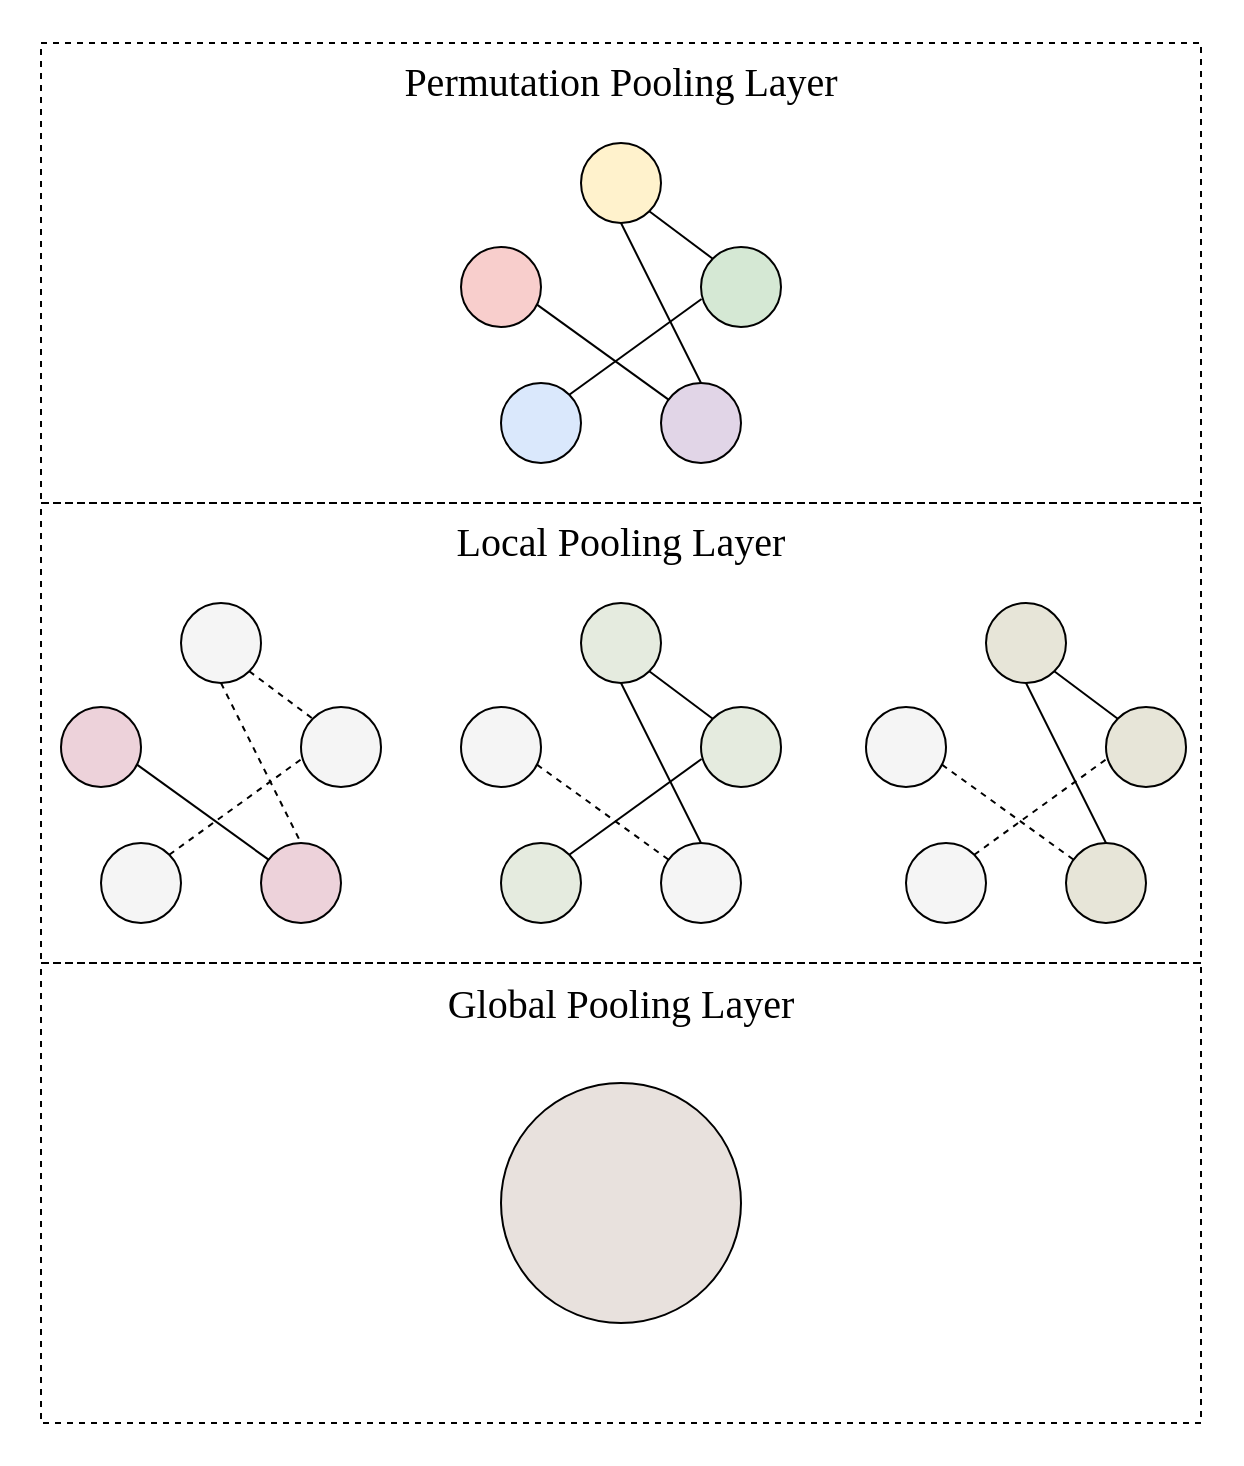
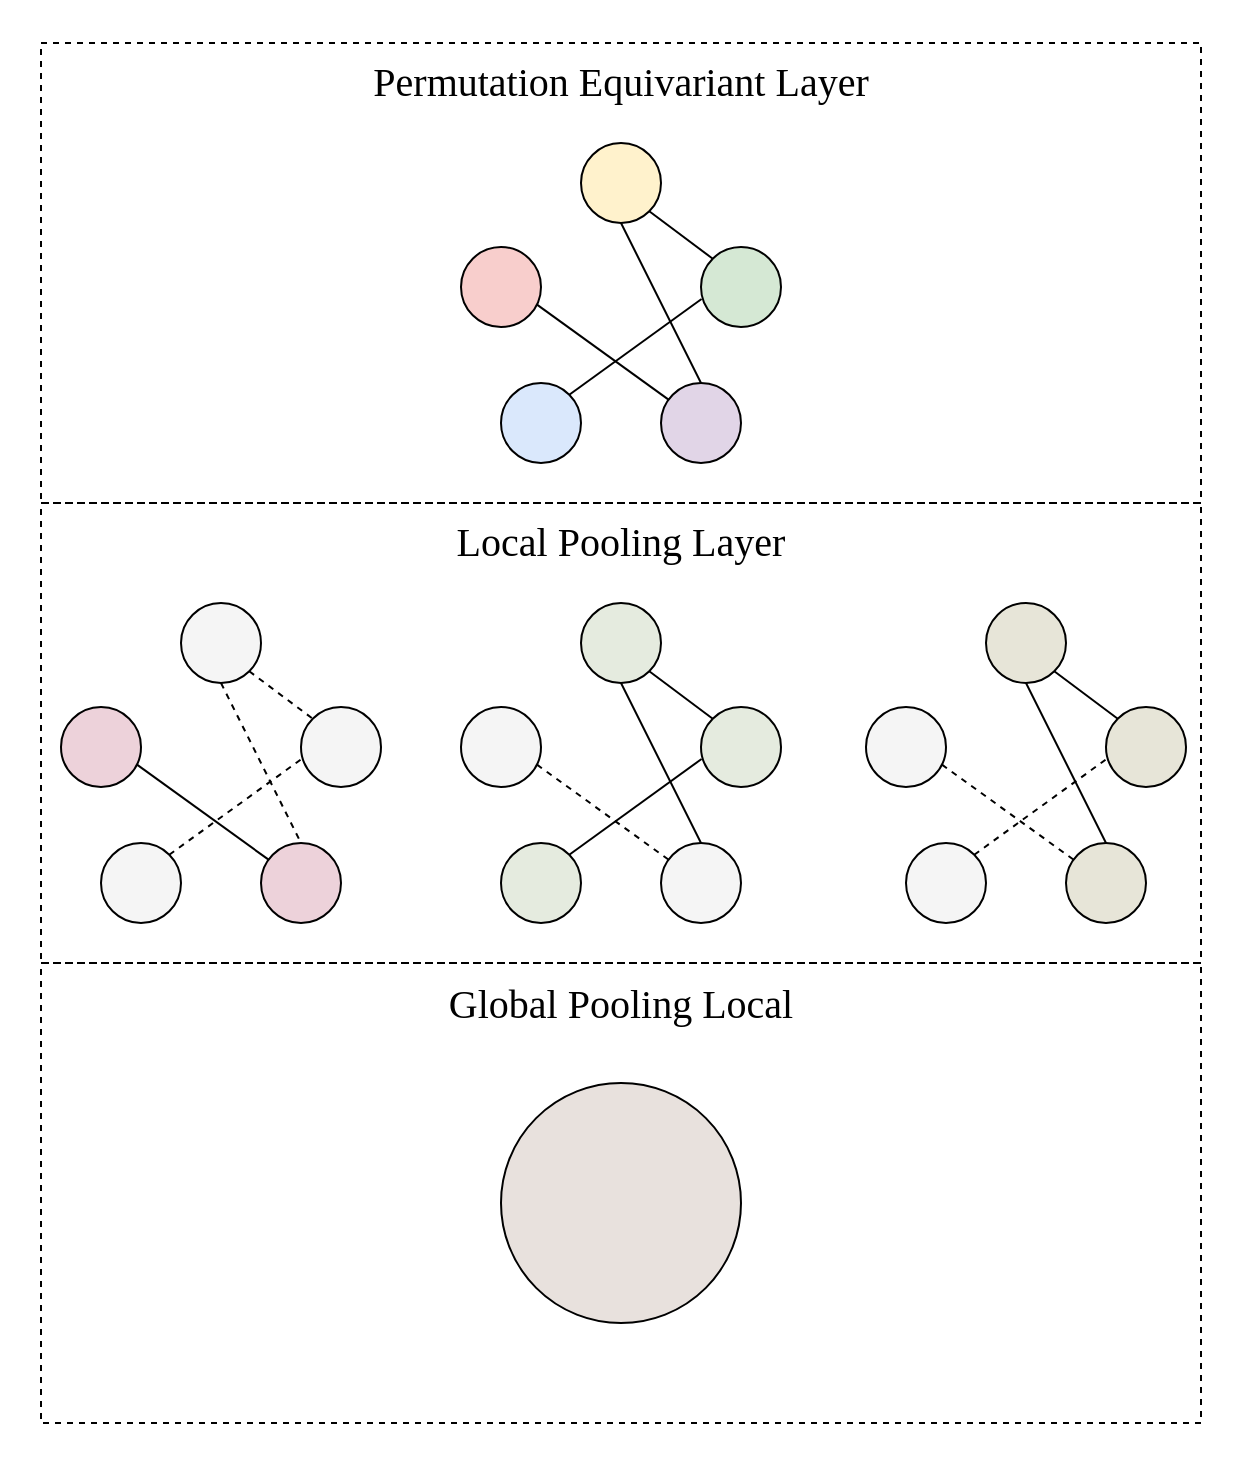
(622, 81) -> (622, 81)
(622, 1003) -> (622, 1003)
